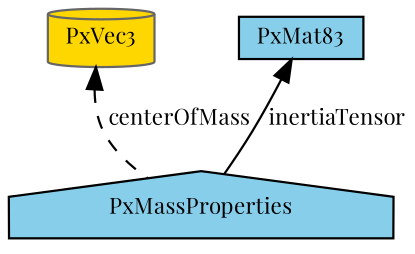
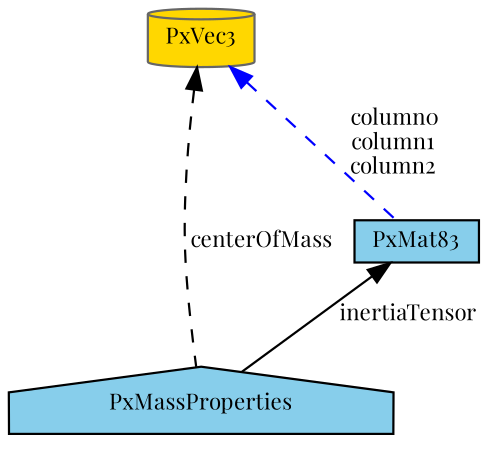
none -> (321, 151)
